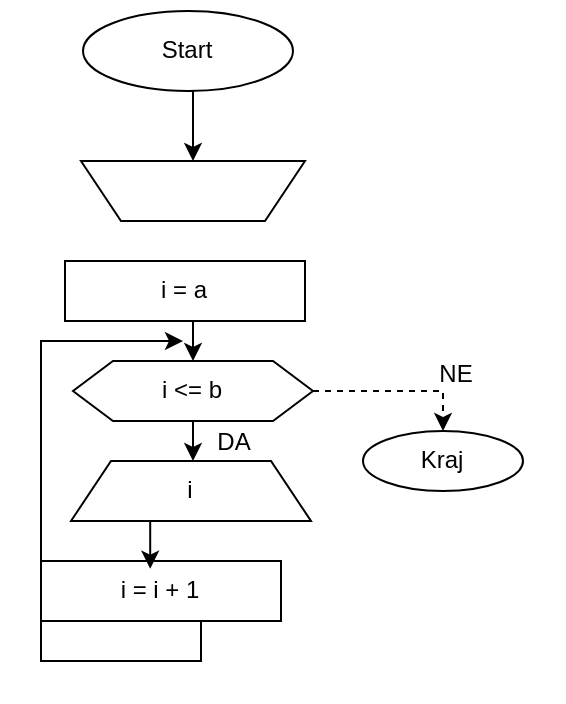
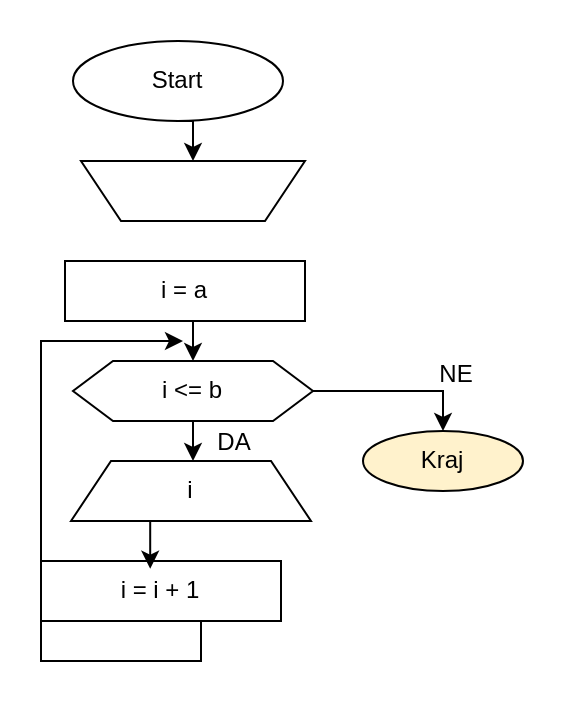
(188, 51) -> (178, 81)
(393, 391) -> (393, 391)
(443, 461) -> (443, 461)
